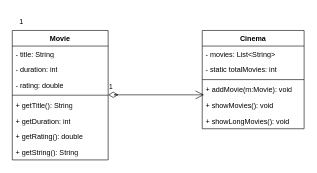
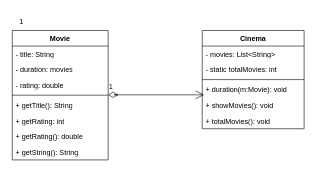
(41, 70) -> (48, 70)
(250, 90) -> (250, 90)
(48, 122) -> (43, 122)
(250, 122) -> (243, 122)
